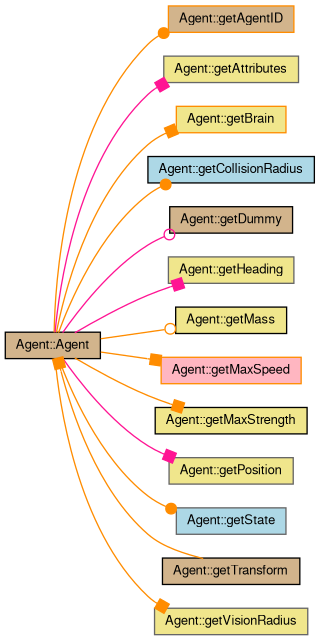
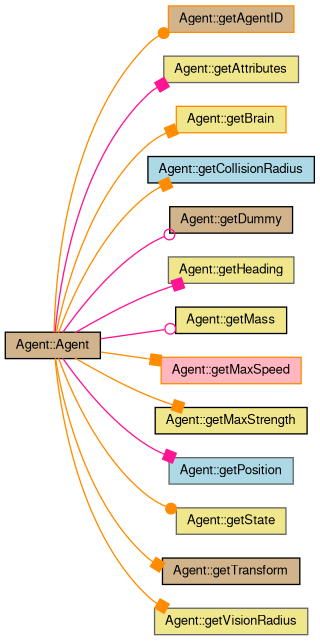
(98, 251) -> (98, 251)
(133, 334) -> (133, 334)
(231, 471) -> (231, 471)
(108, 486) -> (87, 467)
(231, 521) -> (231, 521)
